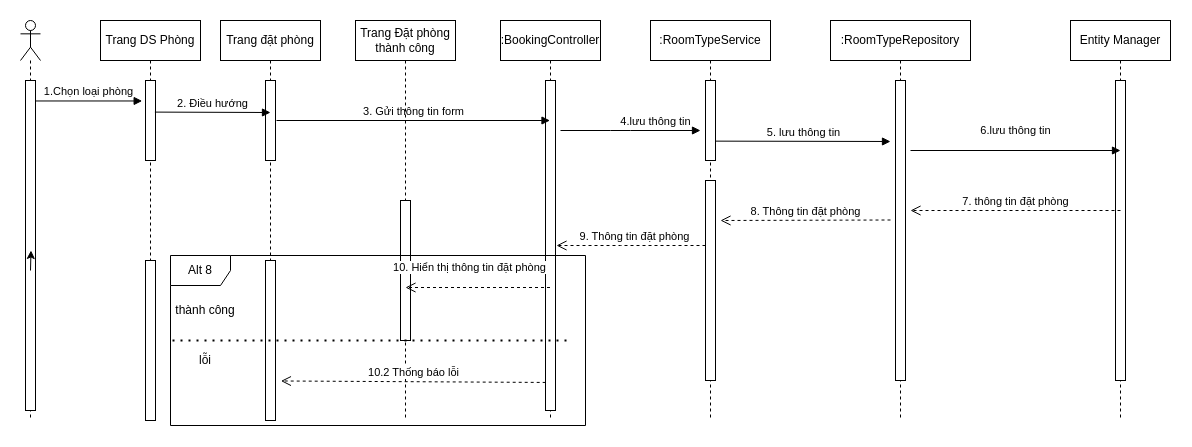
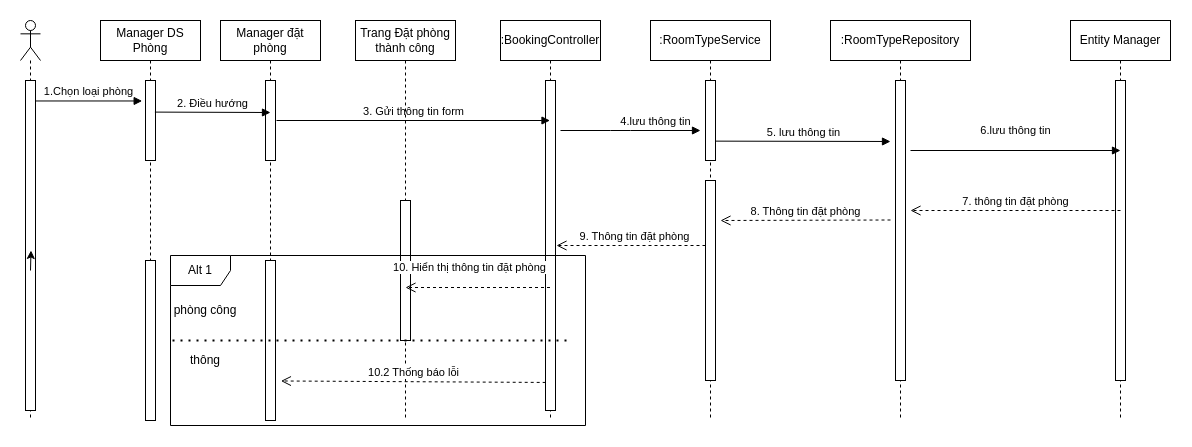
(151, 41) -> (151, 41)
(271, 41) -> (271, 41)
(201, 271) -> (201, 271)
(206, 311) -> (206, 311)
(206, 361) -> (206, 361)
